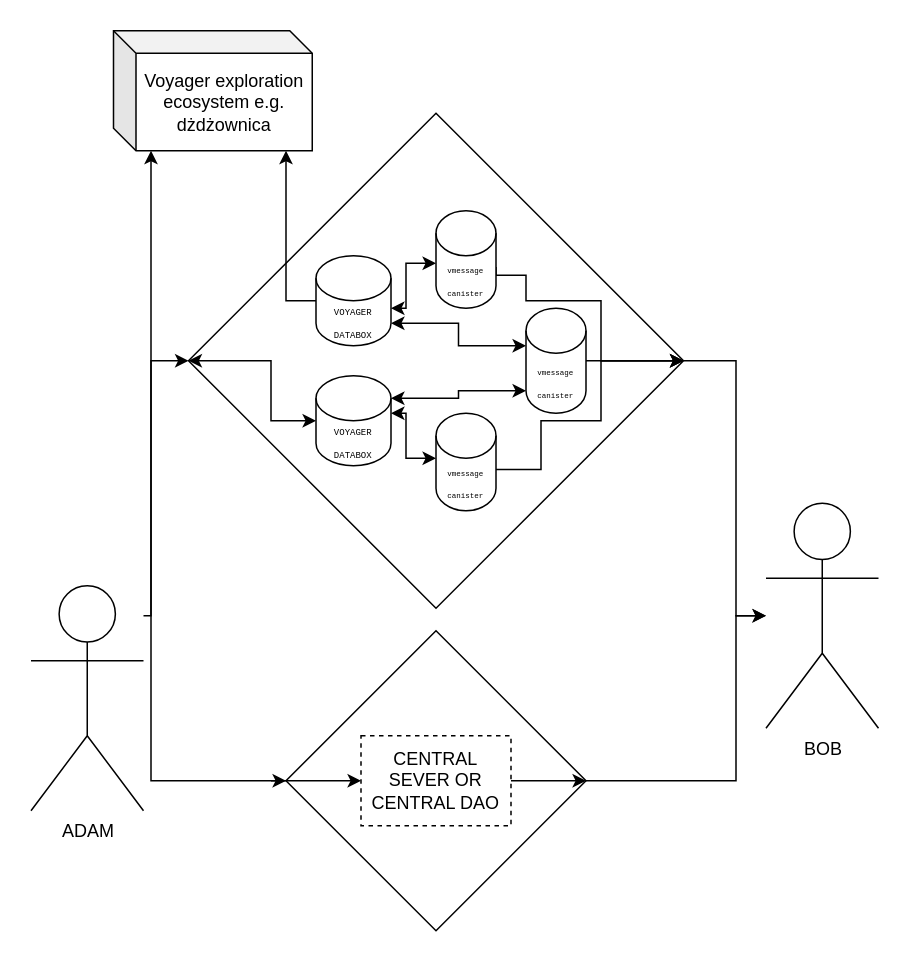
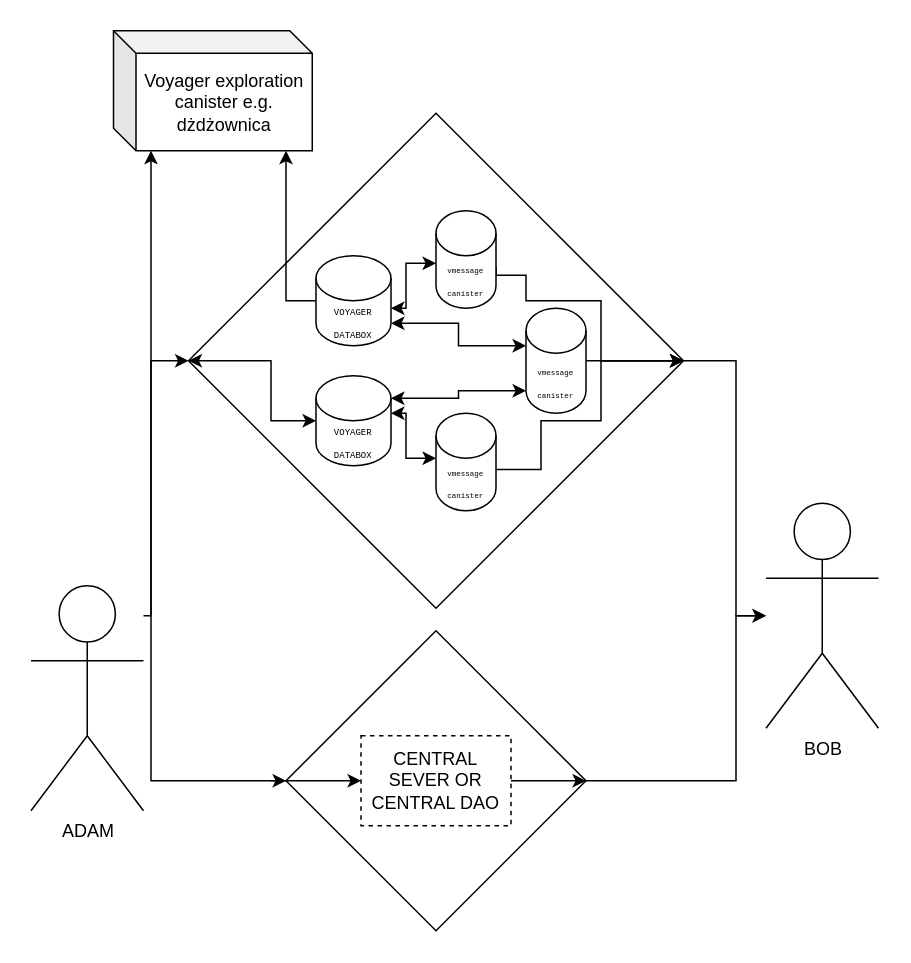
(224, 103) -> (224, 103)
